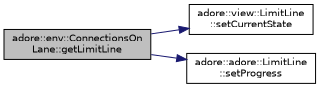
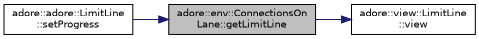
(251, 19) -> (413, 19)
(164, 56) -> (146, 19)
